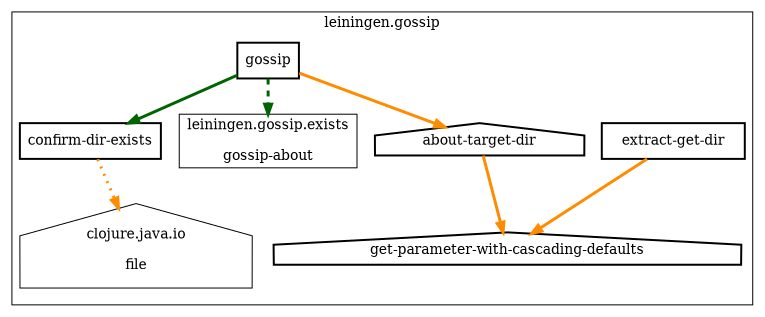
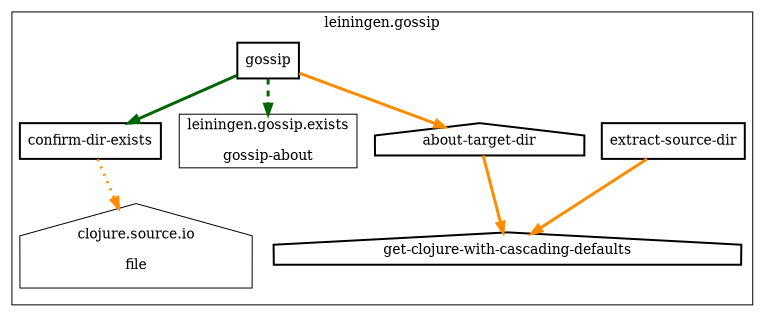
(673, 141) -> (673, 141)
(136, 250) -> (136, 250)
(507, 250) -> (507, 250)
